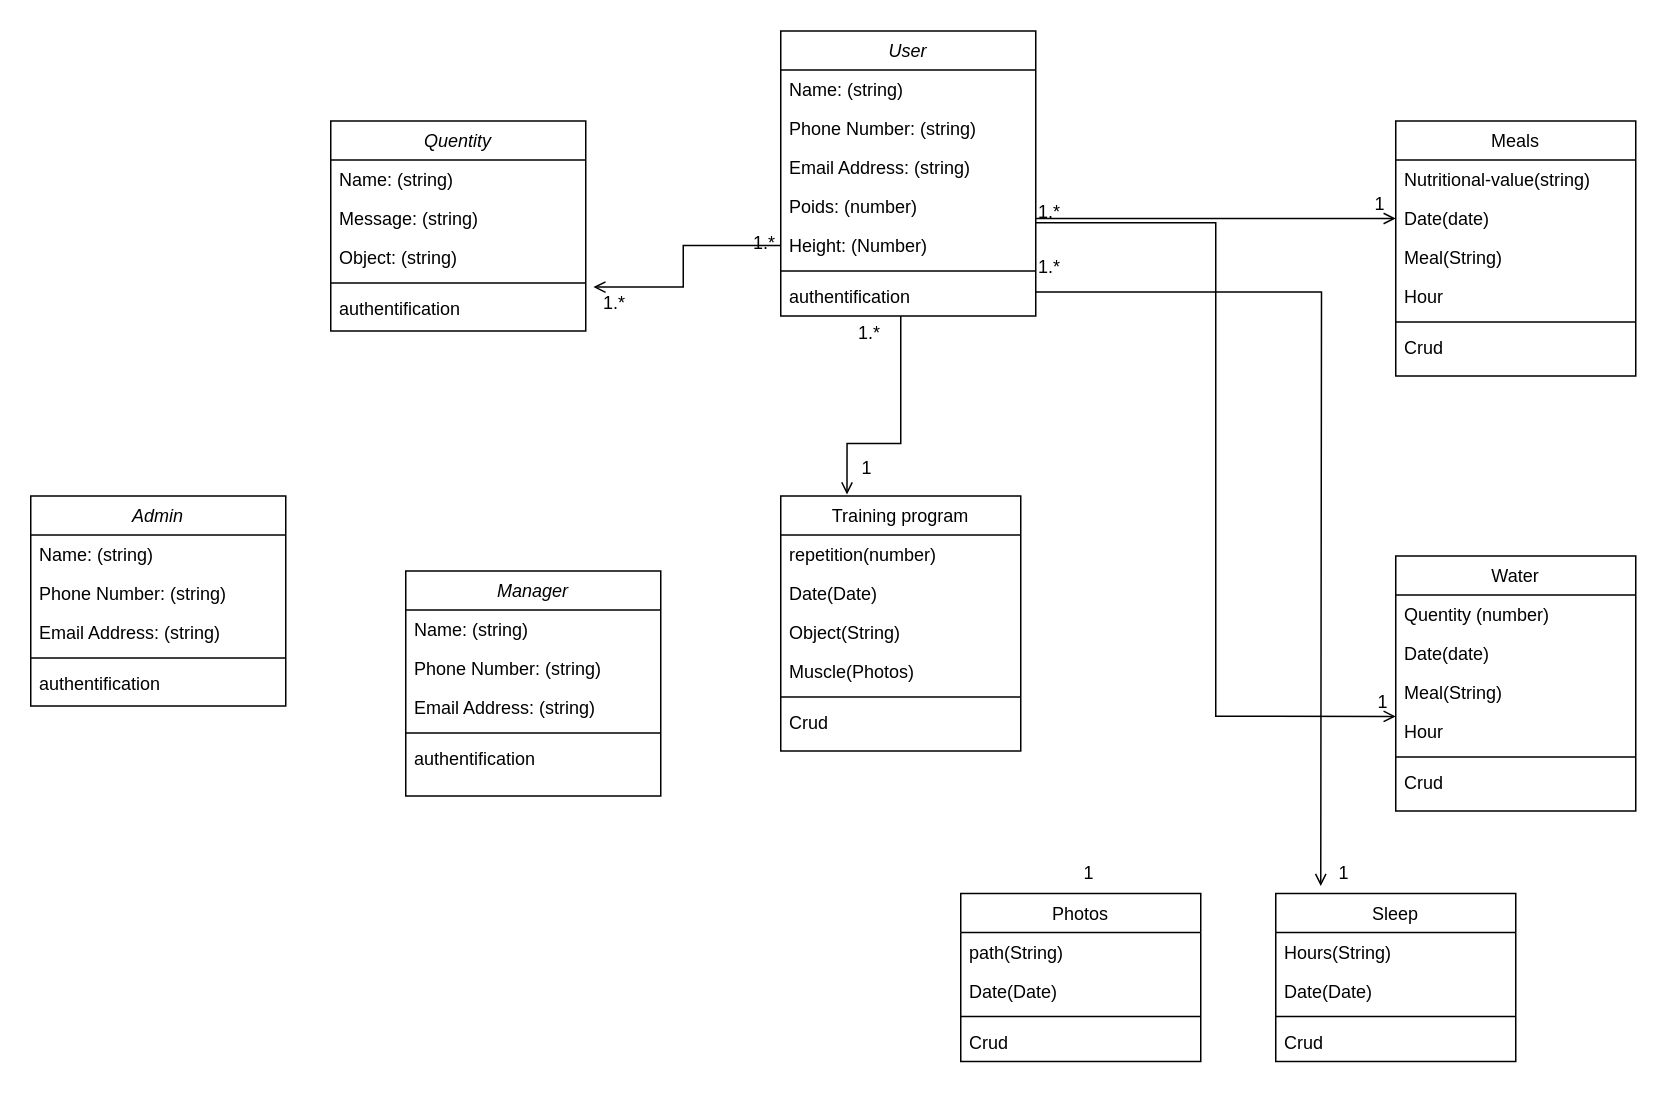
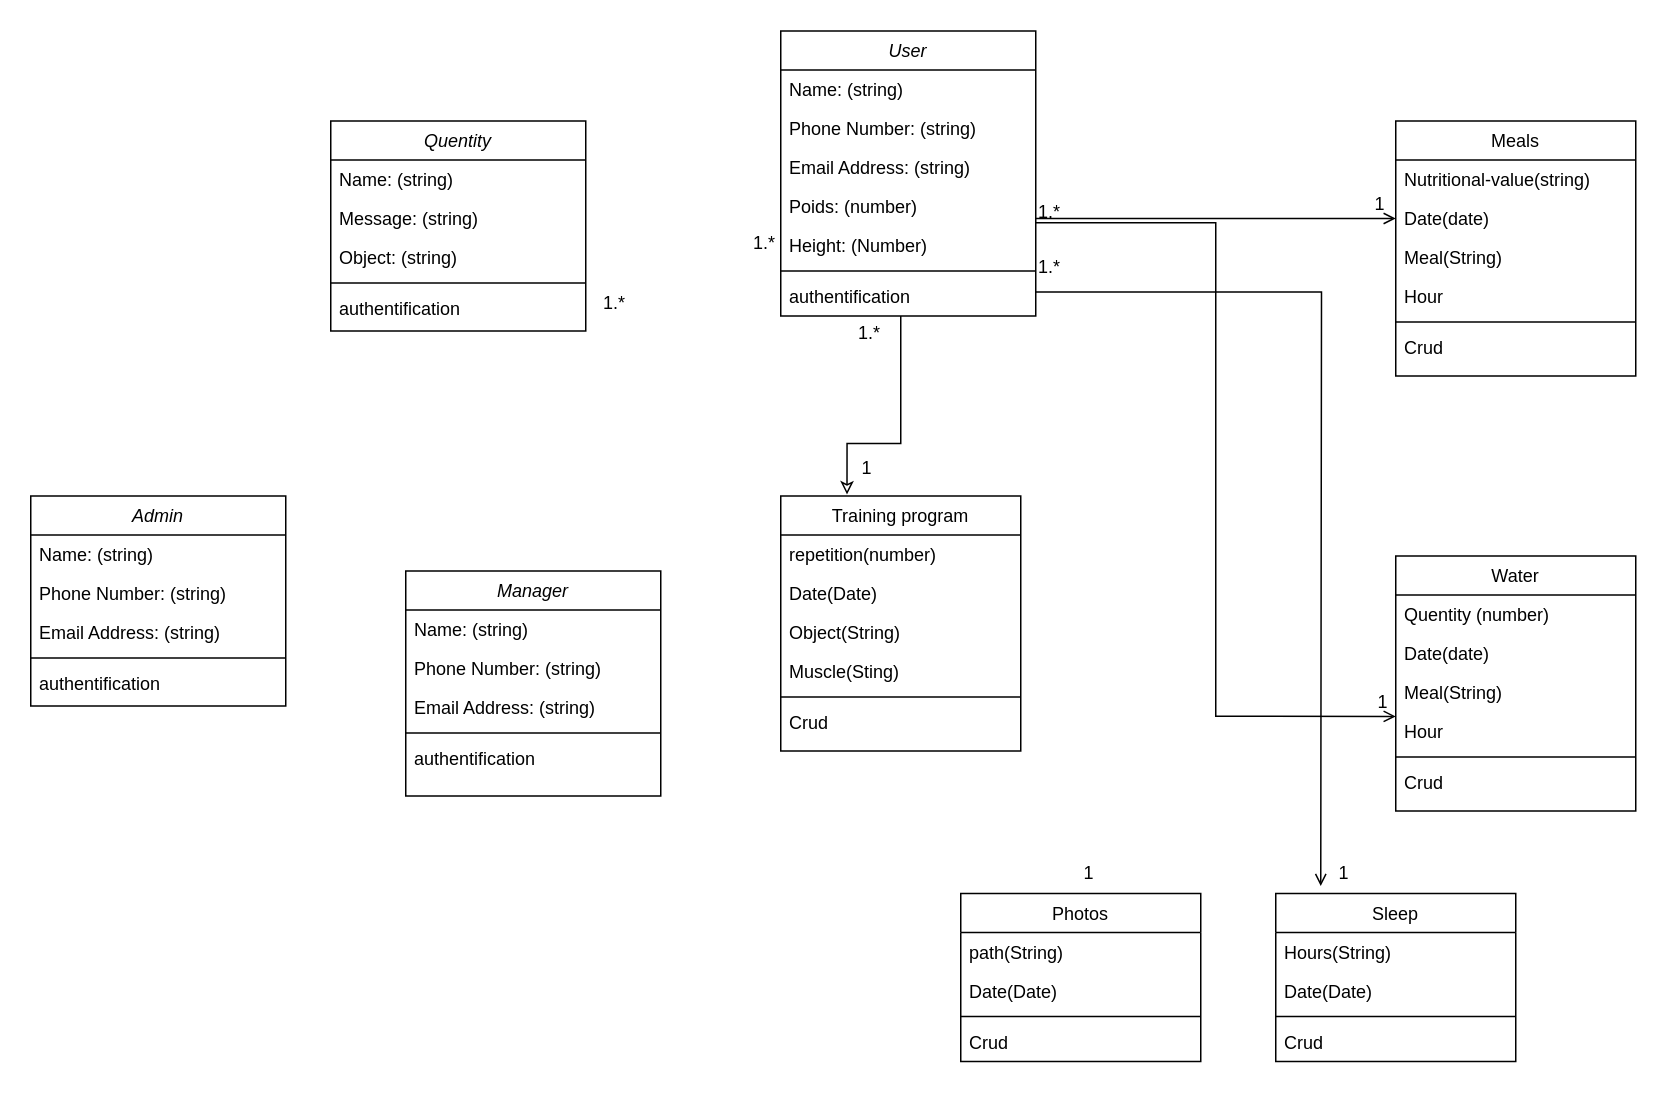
(683, 261) -> none
(847, 486) -> (847, 483)
(857, 672) -> (850, 672)
